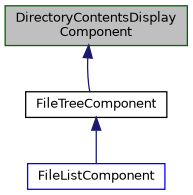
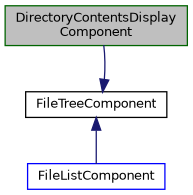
(88, 75) -> (105, 62)
